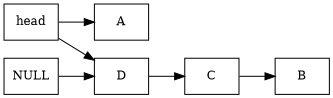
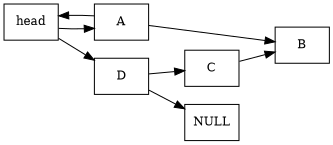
none -> (82, 15)
none -> (207, 33)
(71, 76) -> (162, 97)
